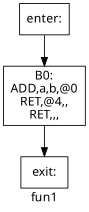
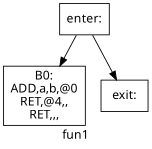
(44, 137) -> (102, 54)
